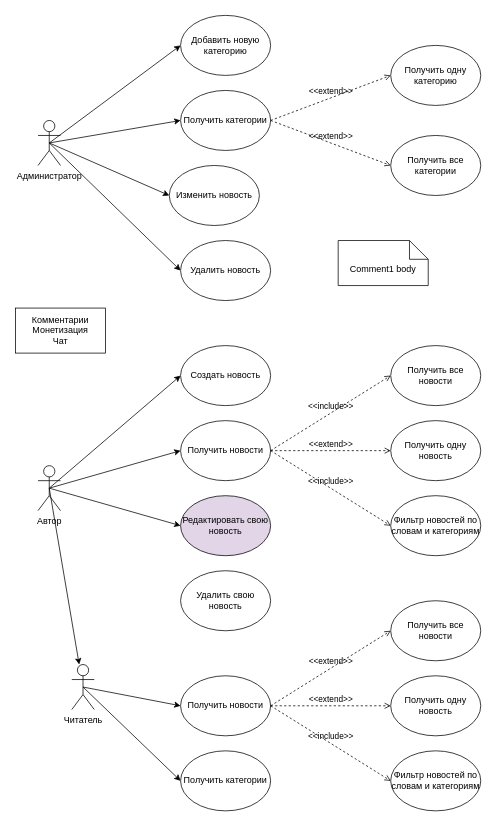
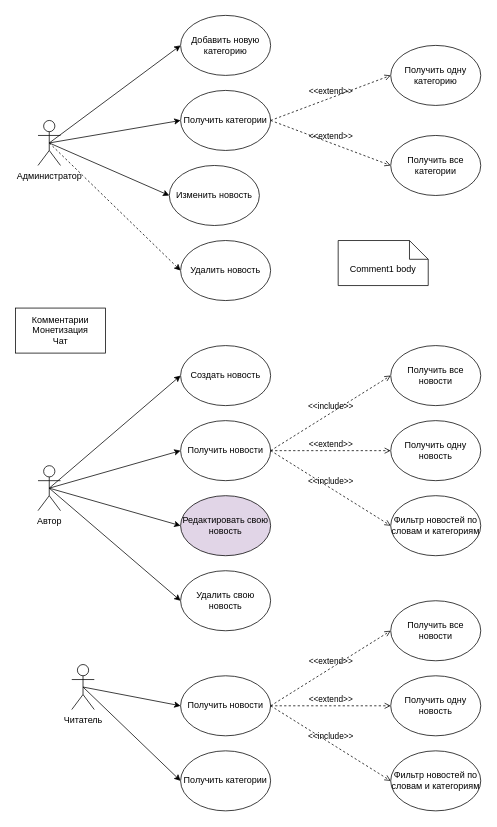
(115, 207) -> (115, 207)
(65, 580) -> (114, 543)
